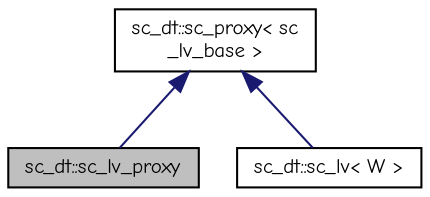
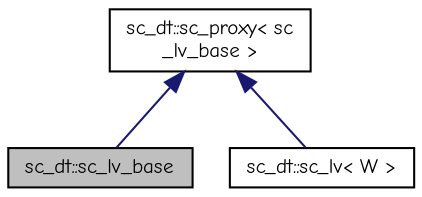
(104, 168) -> (100, 168)
